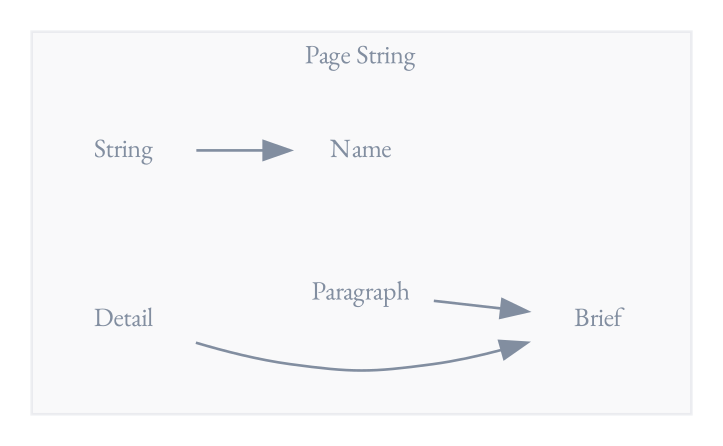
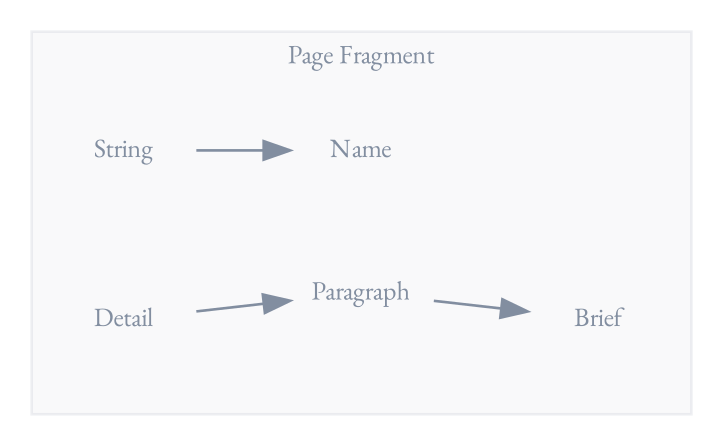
(362, 57) -> (362, 57)
(348, 370) -> (230, 308)
